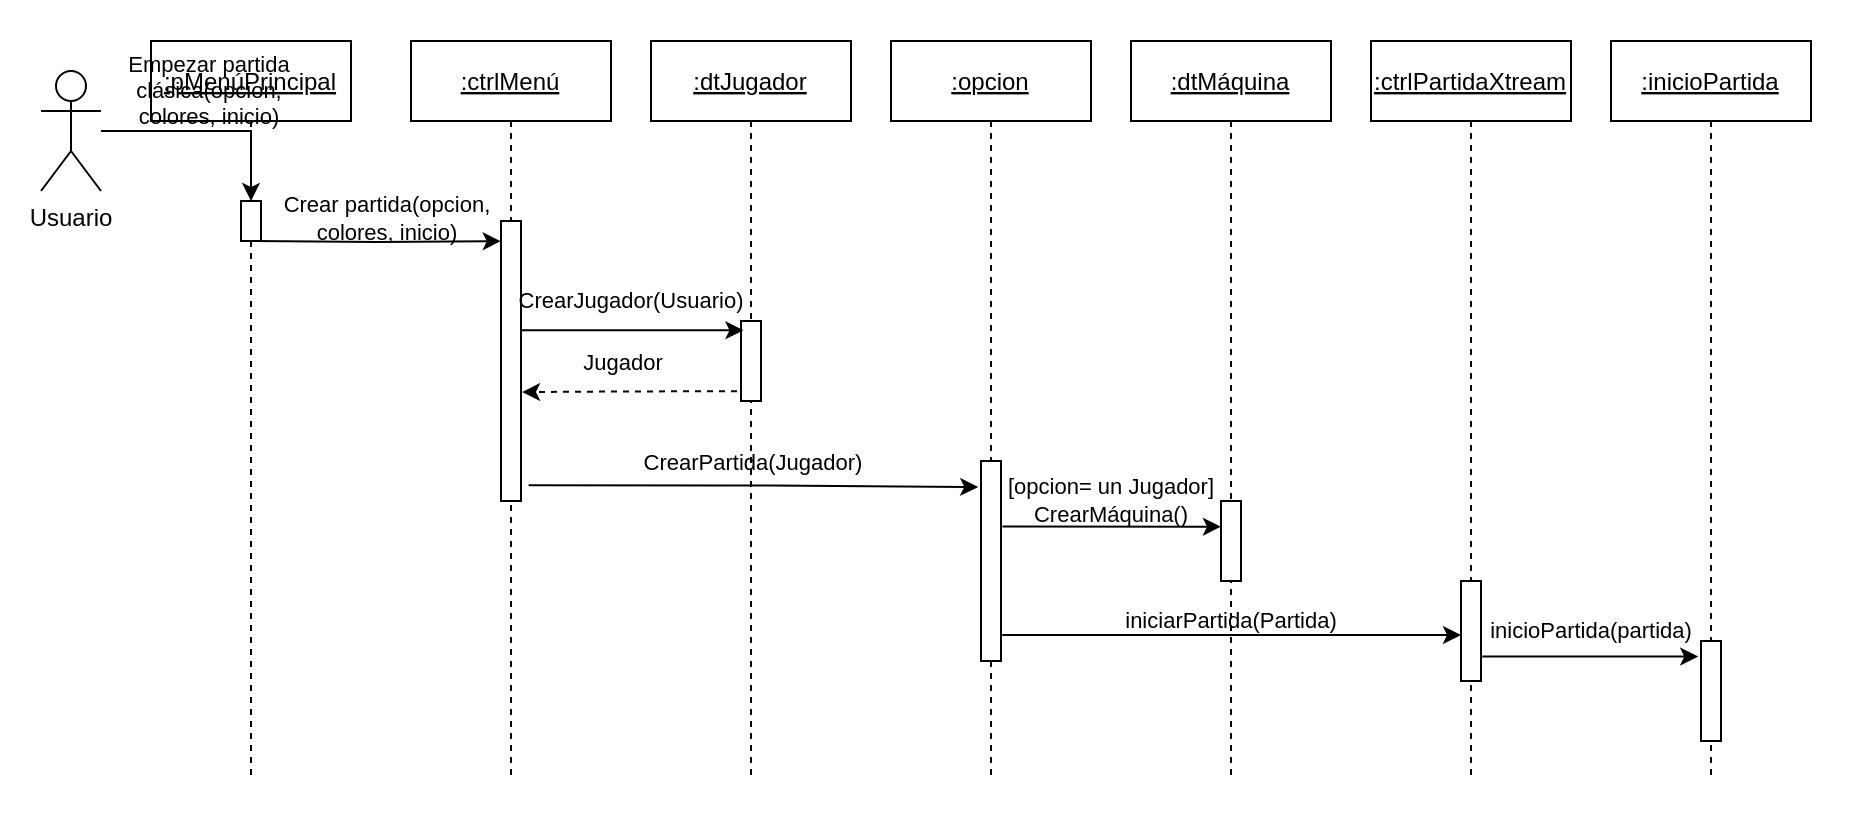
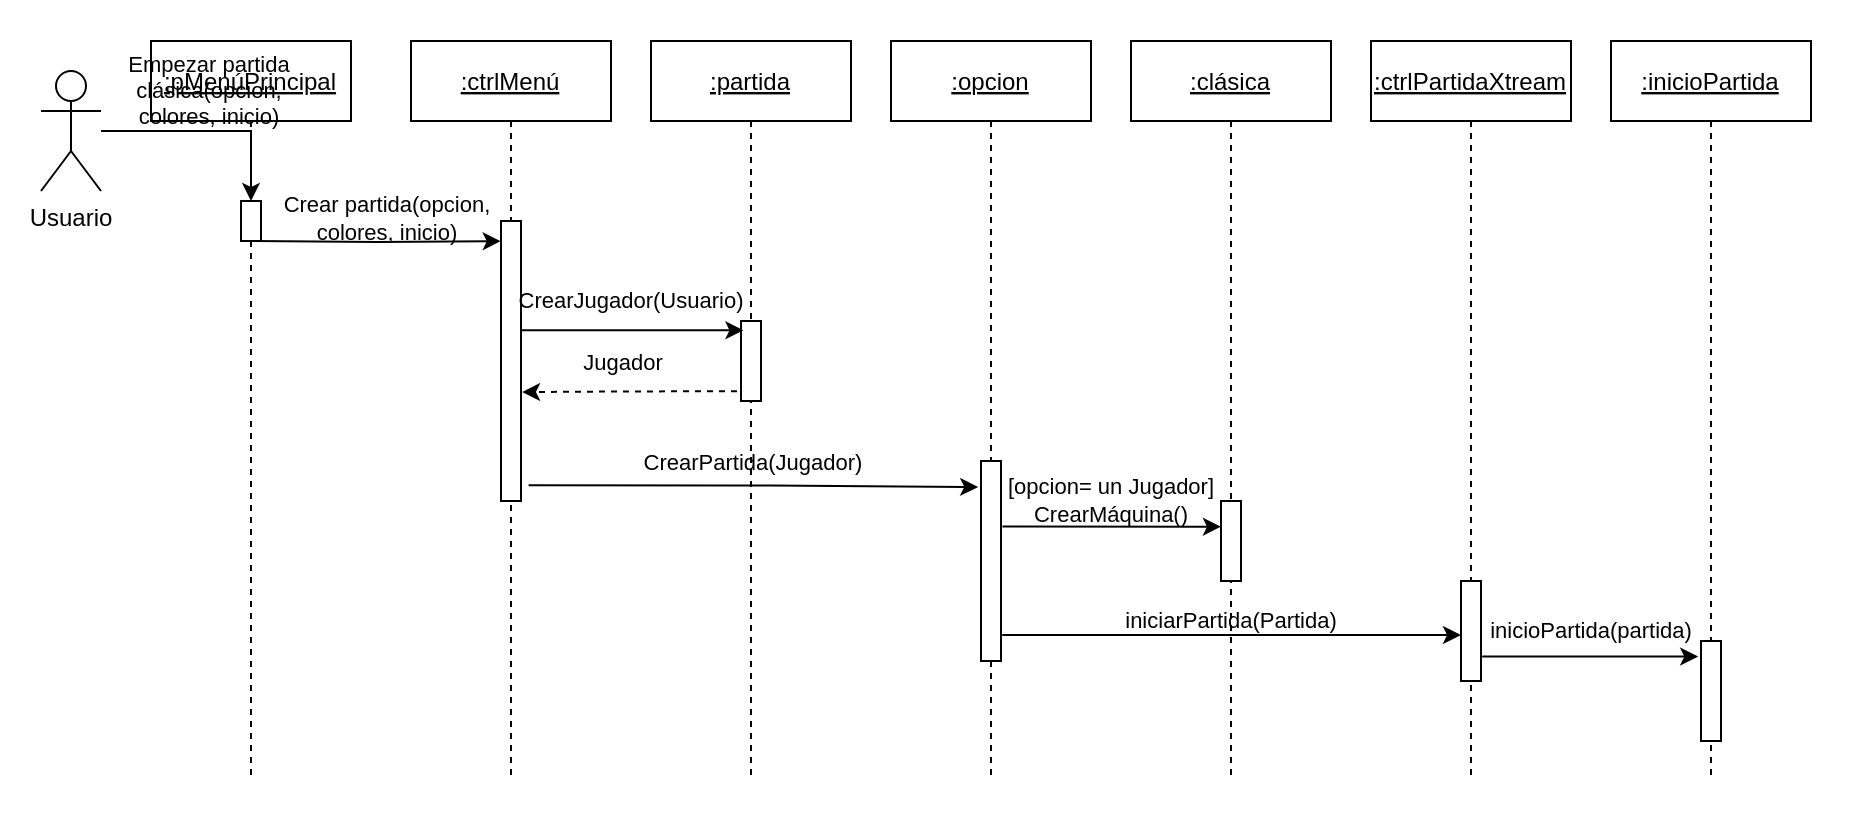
(750, 82) -> (750, 82)
(1230, 82) -> (1230, 82)
